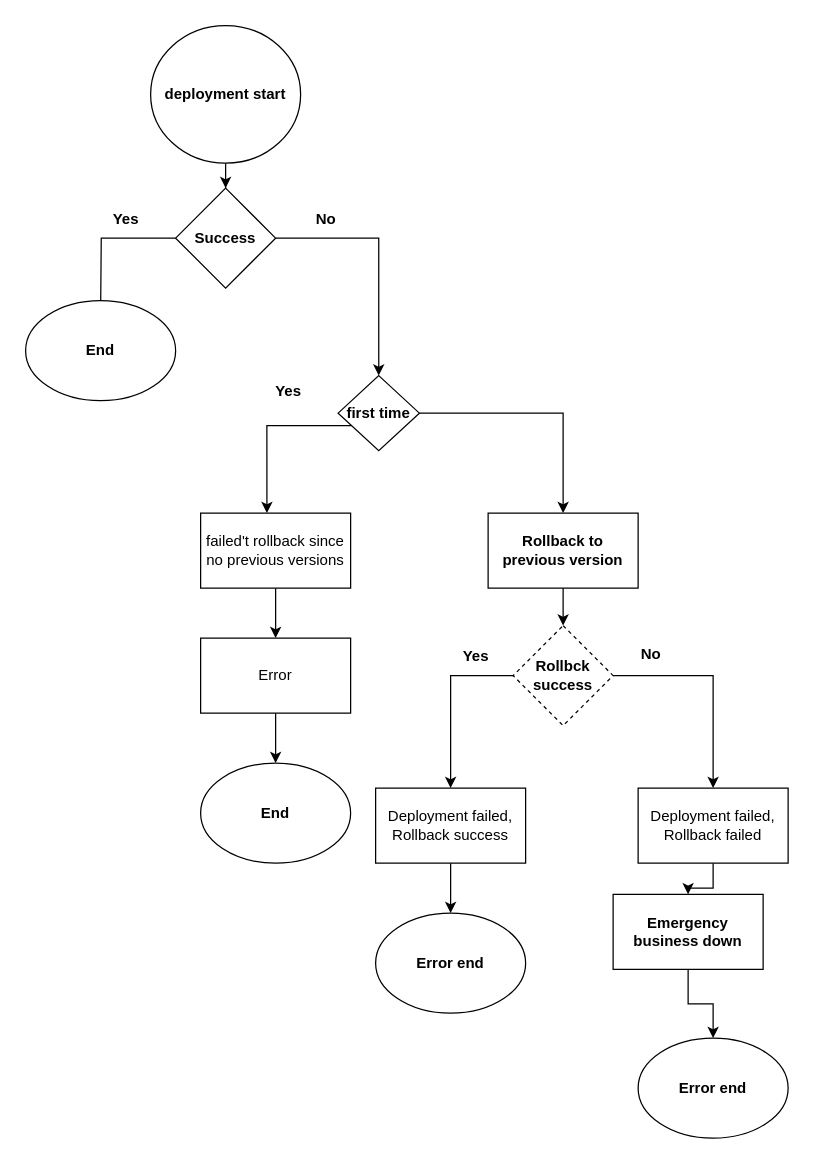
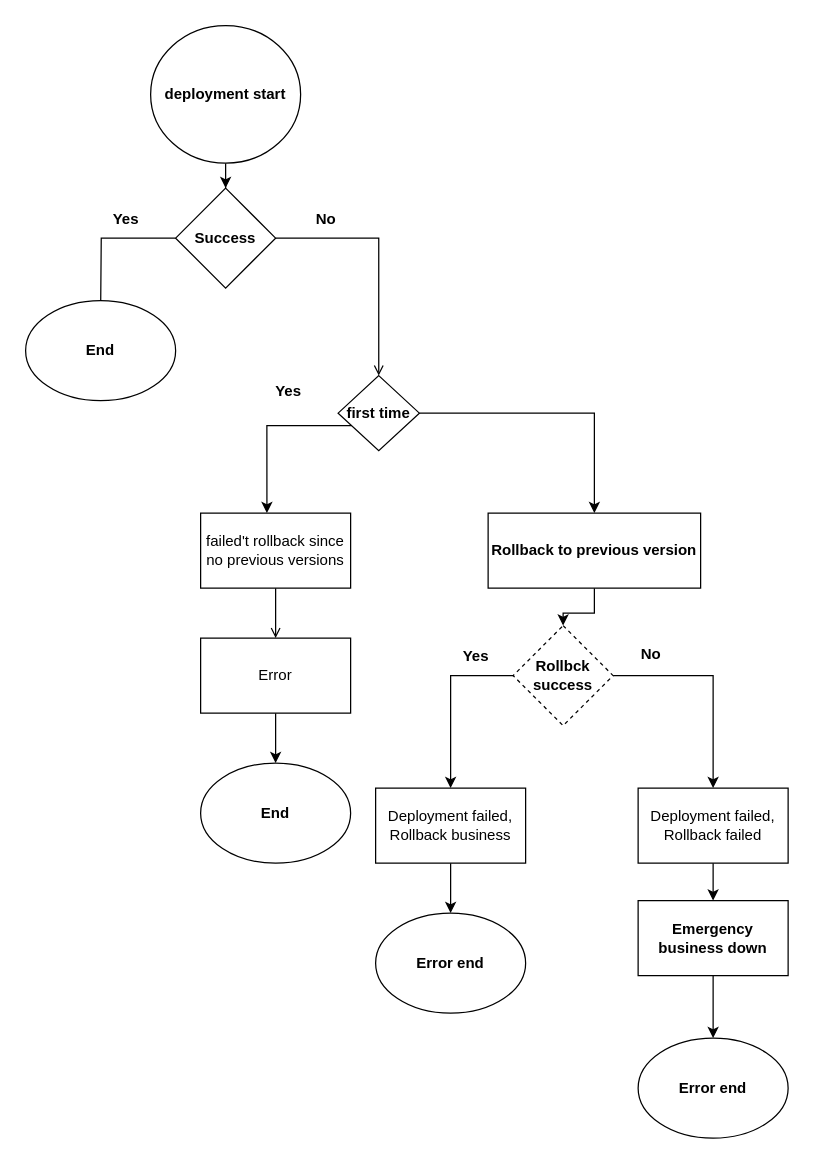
(379, 365) -> (379, 367)
(563, 551) -> (594, 551)
(276, 628) -> (276, 630)
(451, 826) -> (451, 826)
(688, 932) -> (713, 938)
